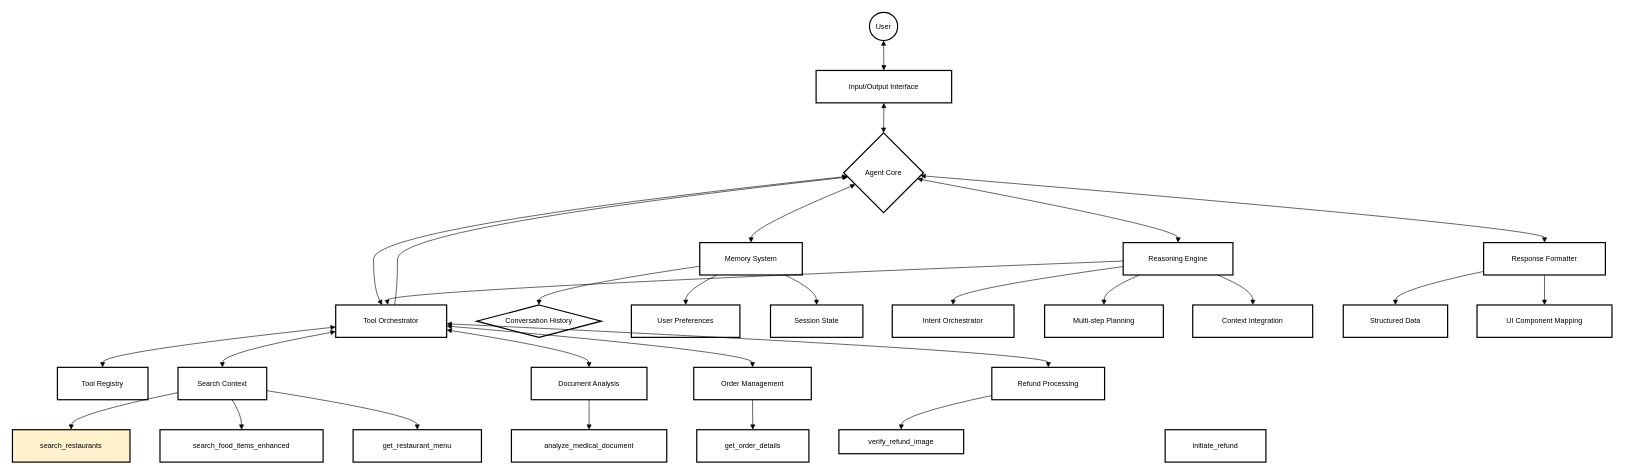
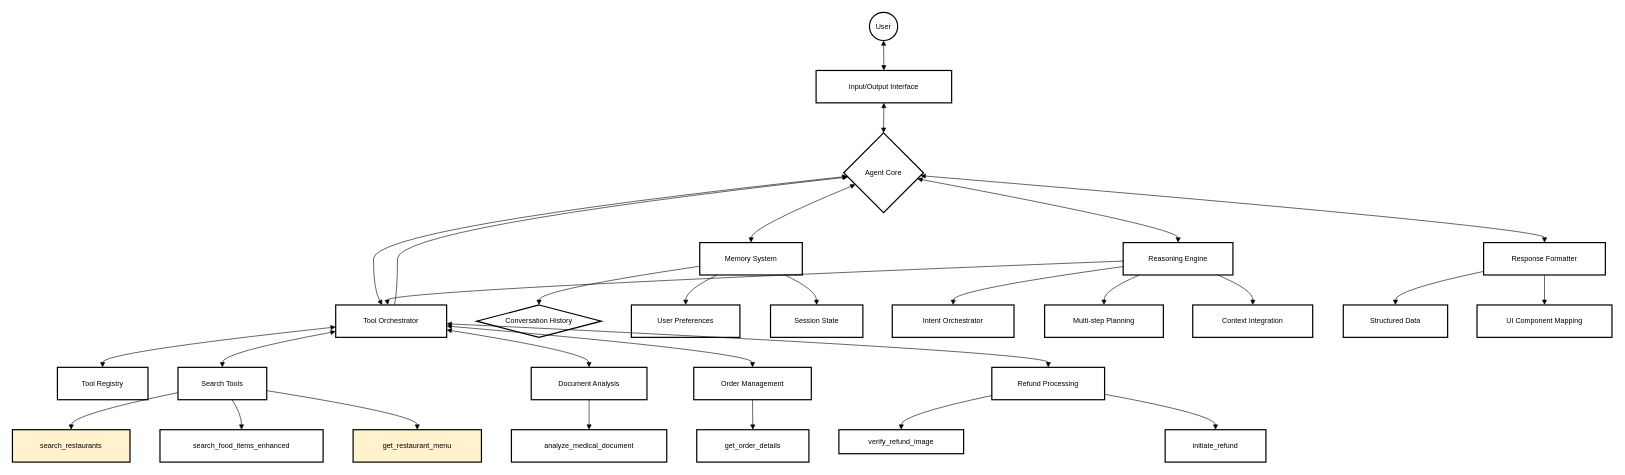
(222, 384) -> (222, 384)
none -> (1161, 406)
(417, 446) -> (417, 446)
